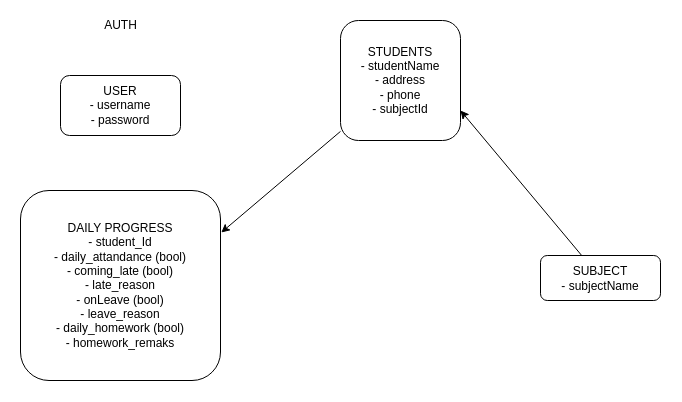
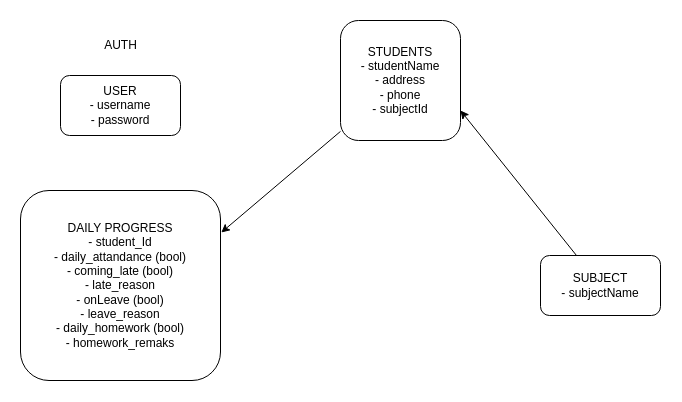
(121, 26) -> (121, 46)
(601, 278) -> (601, 286)
